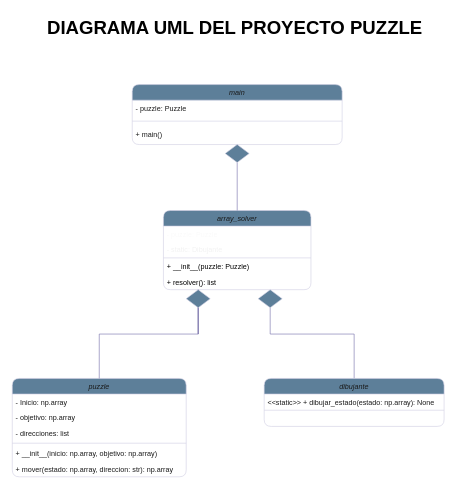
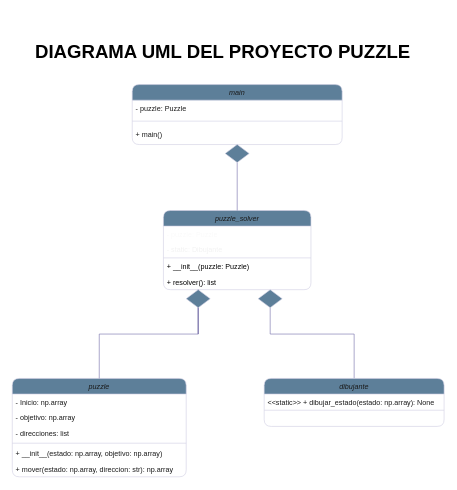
(237, 27) -> (225, 51)
(237, 218) -> (237, 218)
(98, 454) -> (101, 454)
